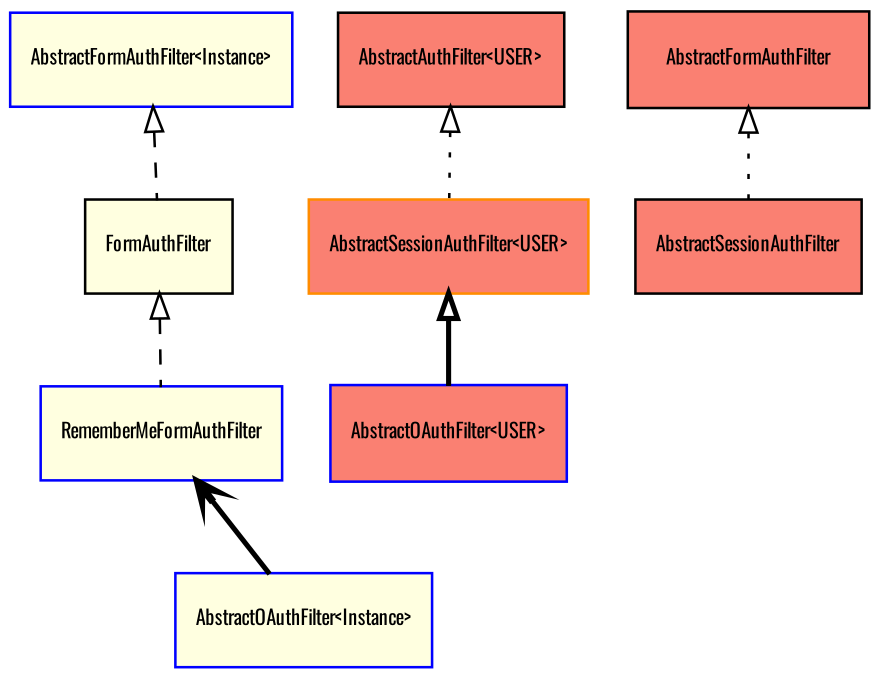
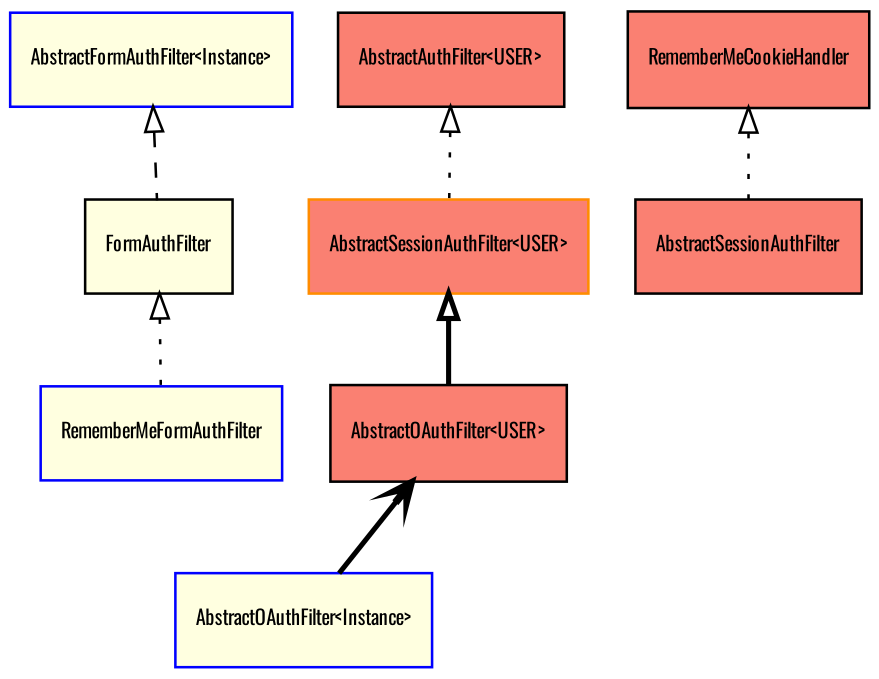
(749, 60) -> (749, 60)
(160, 353) -> (160, 353)
(449, 433) -> (449, 433)
(241, 537) -> (368, 537)
